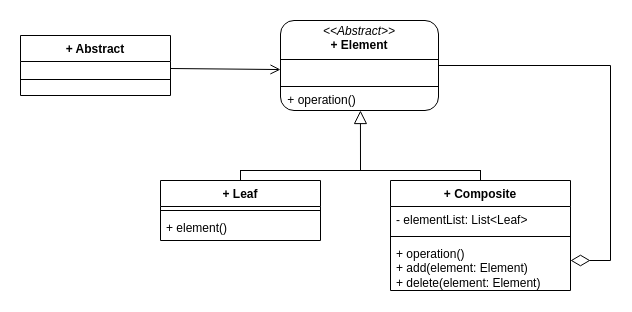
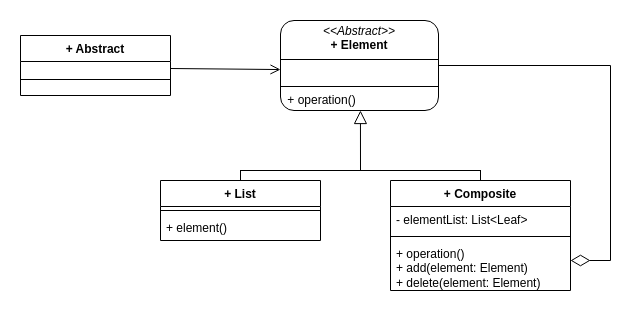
(241, 195) -> (241, 195)
